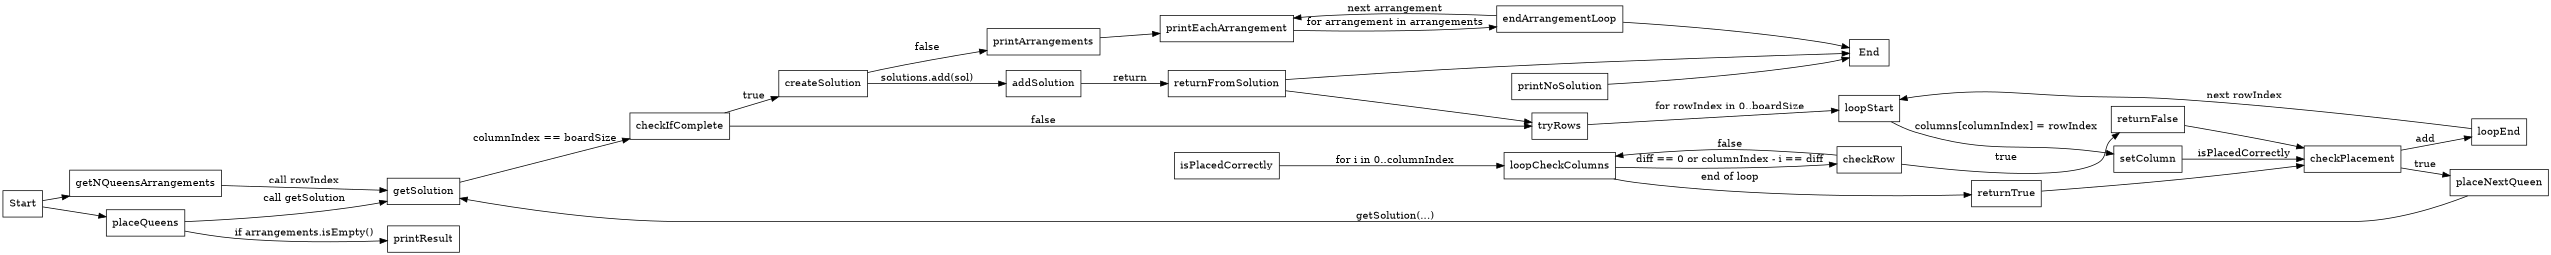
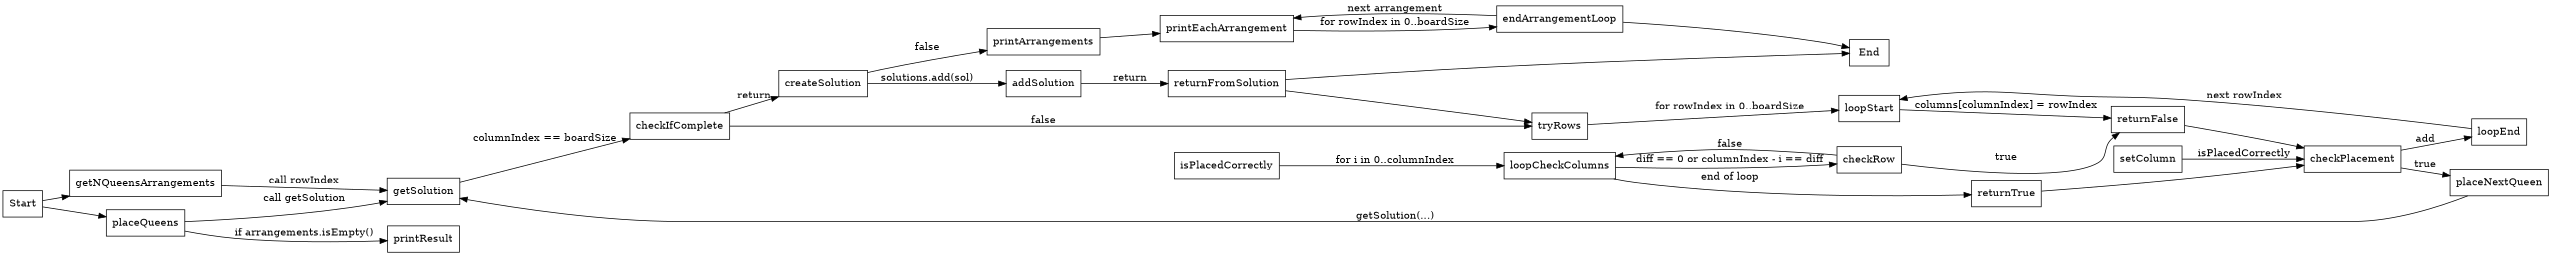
(1395, 22) -> (1395, 22)
(1560, 87) -> none
(754, 96) -> (754, 96)
(1997, 147) -> (2002, 114)
